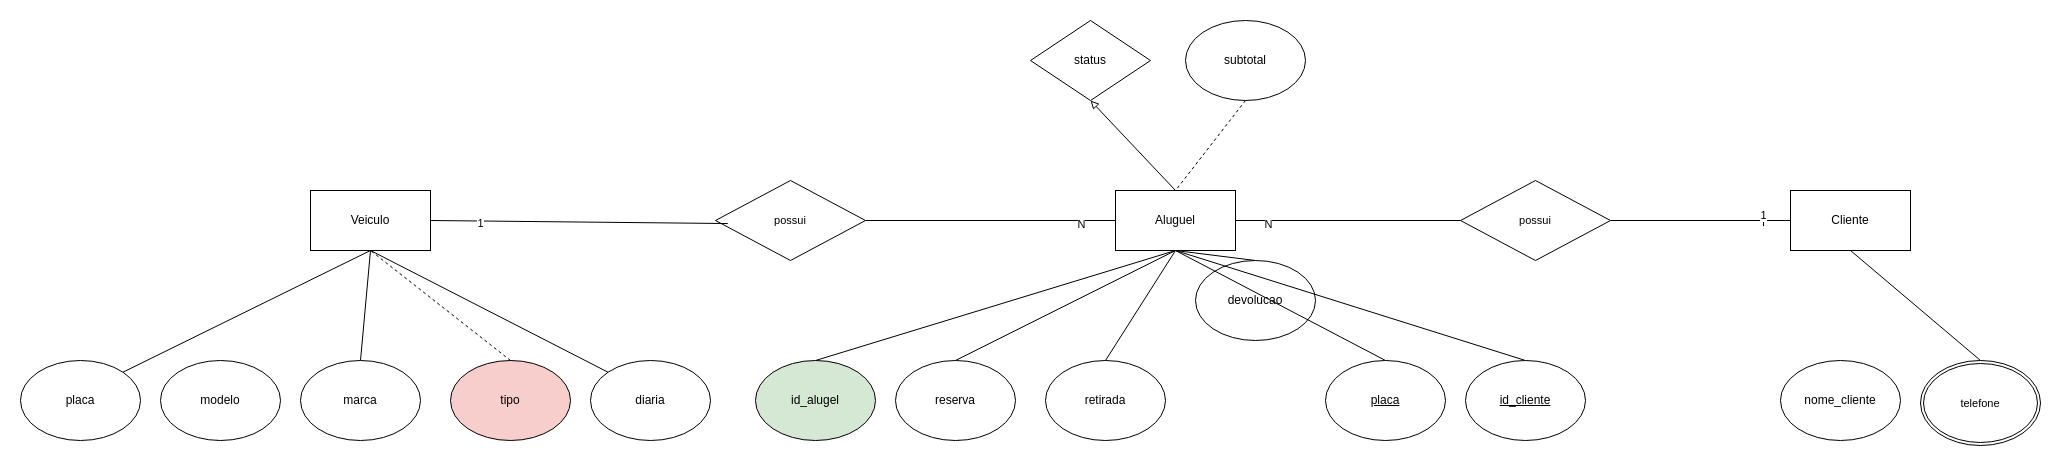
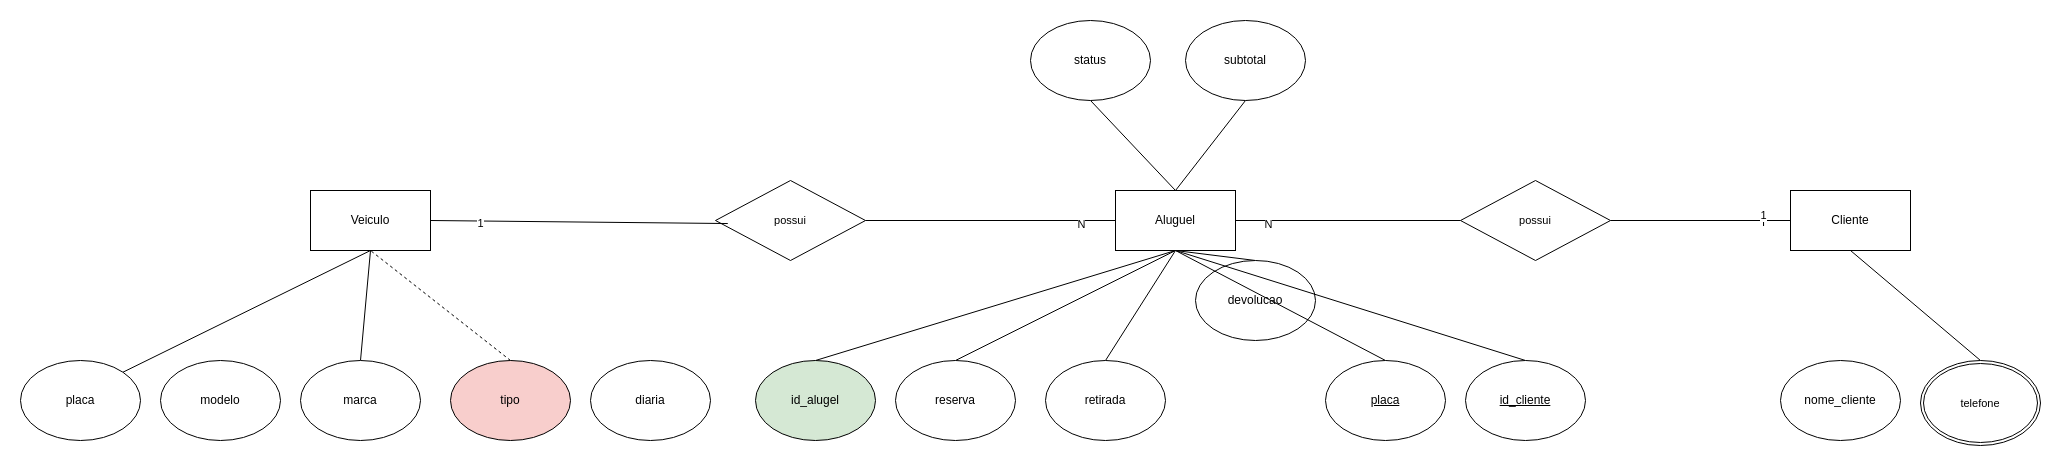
(1091, 61) -> (1091, 61)
(1097, 107) -> (1094, 104)
(1211, 146) -> (1211, 146)
(493, 313) -> none
